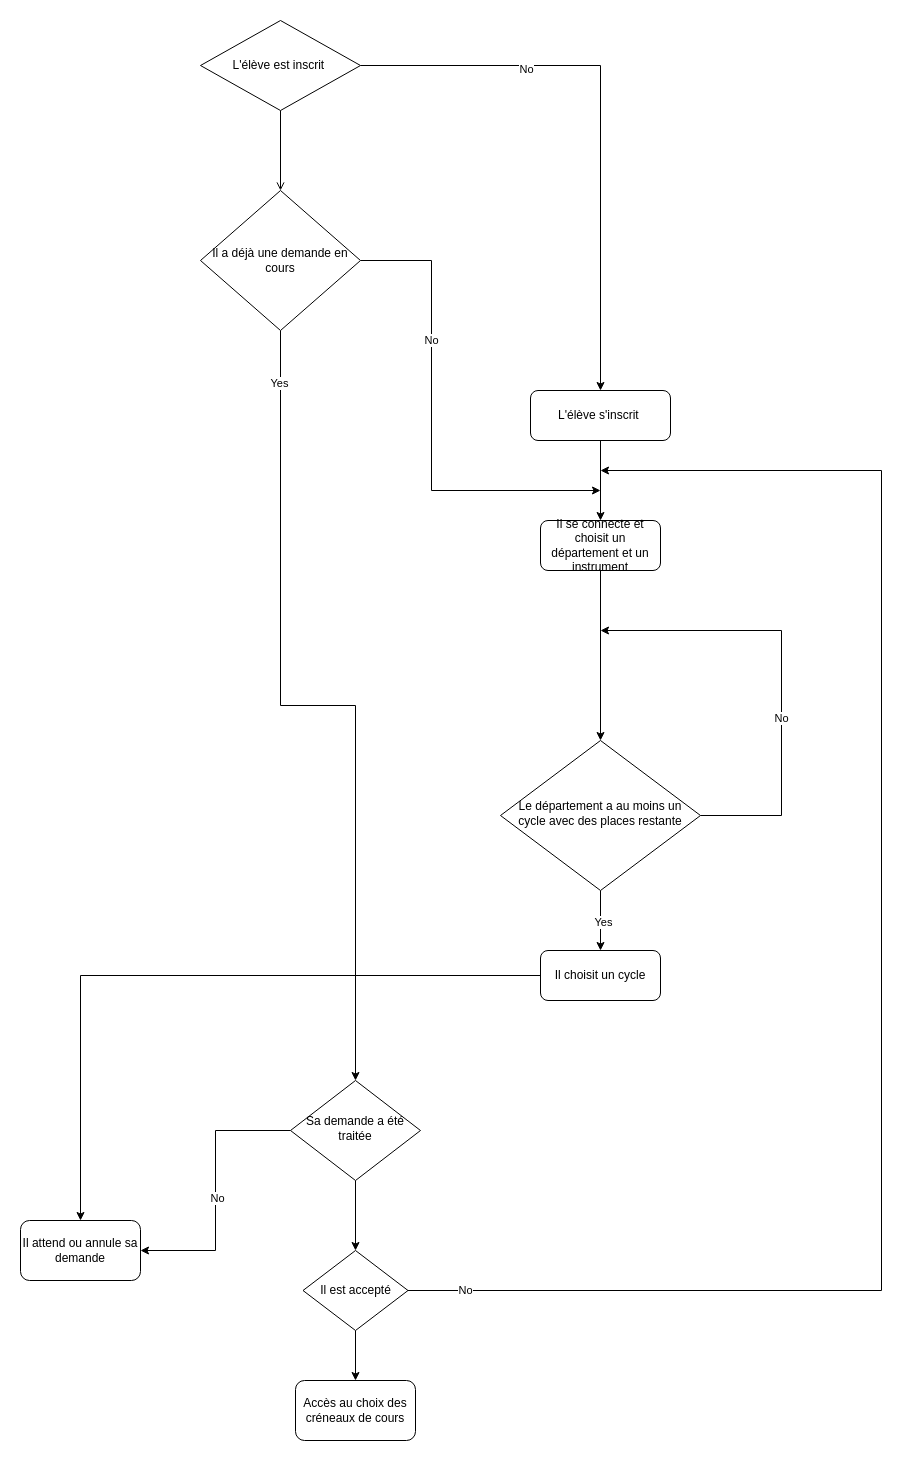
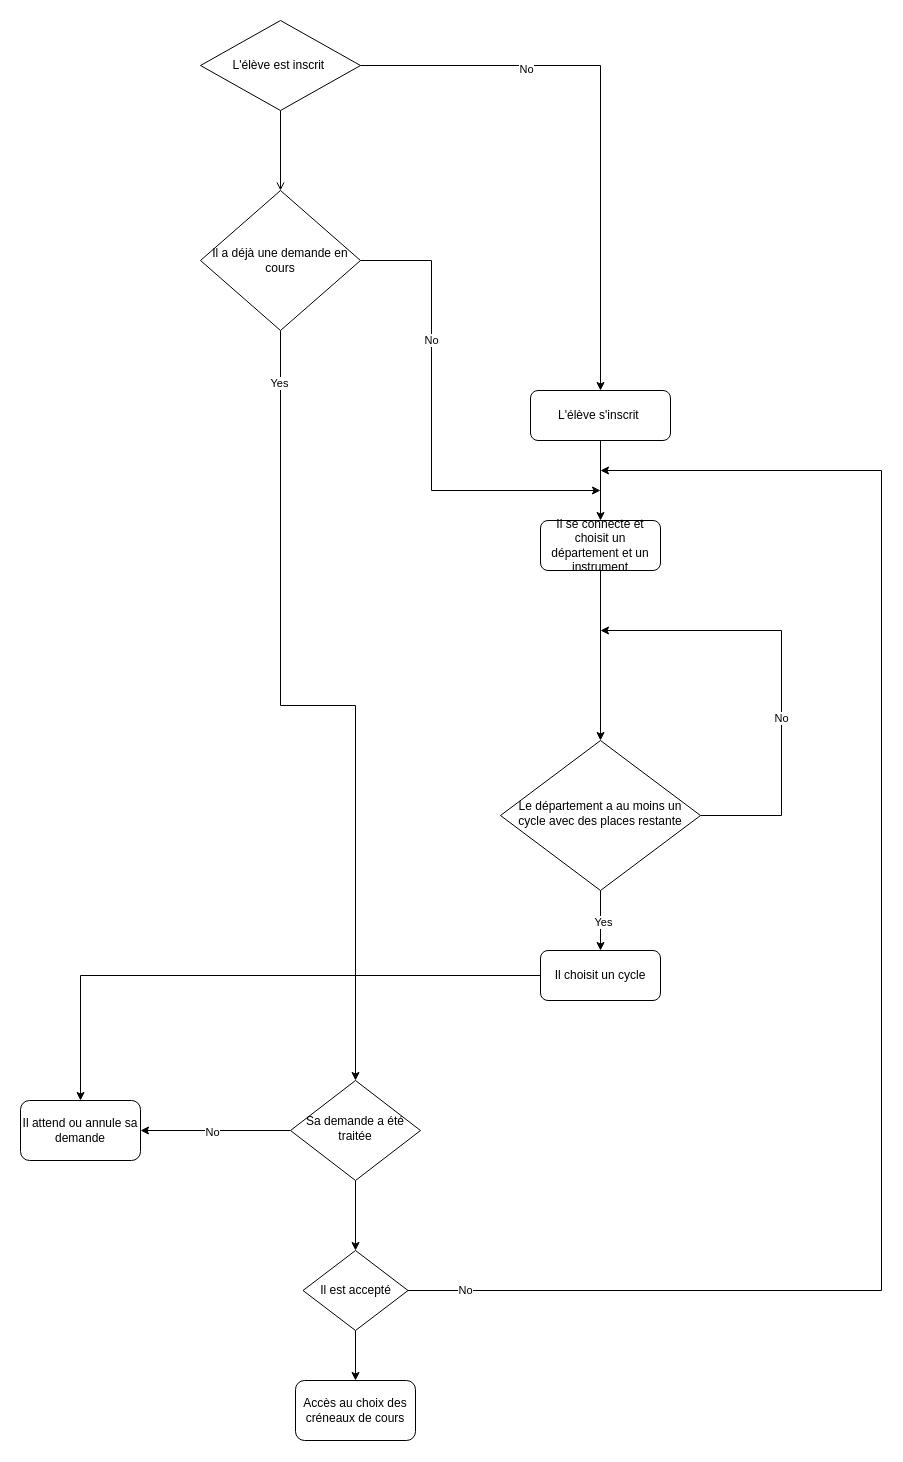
(81, 1251) -> (81, 1131)
